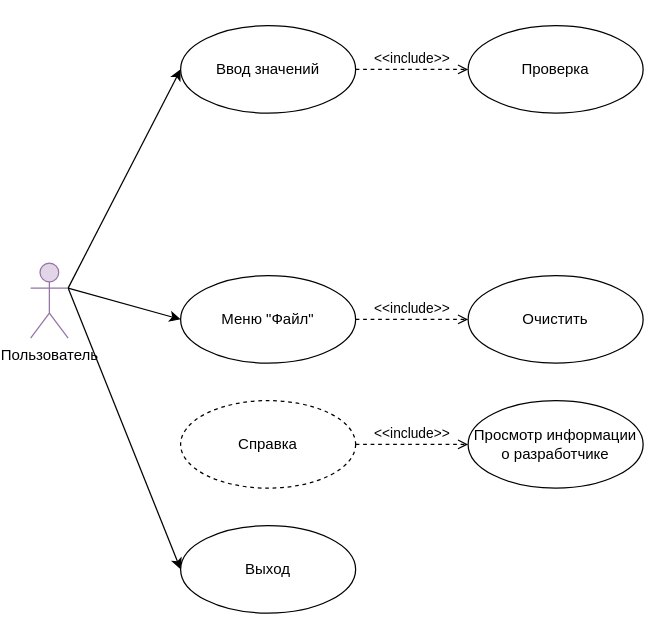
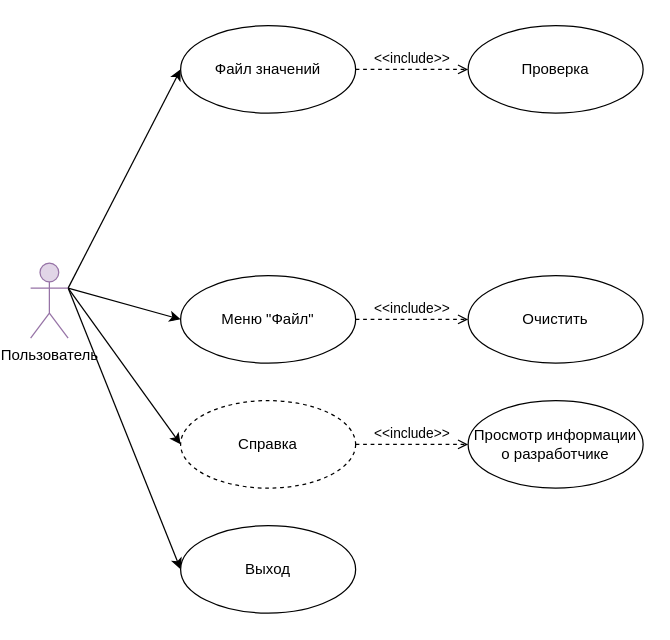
(268, 69) -> (268, 69)
none -> (125, 367)
